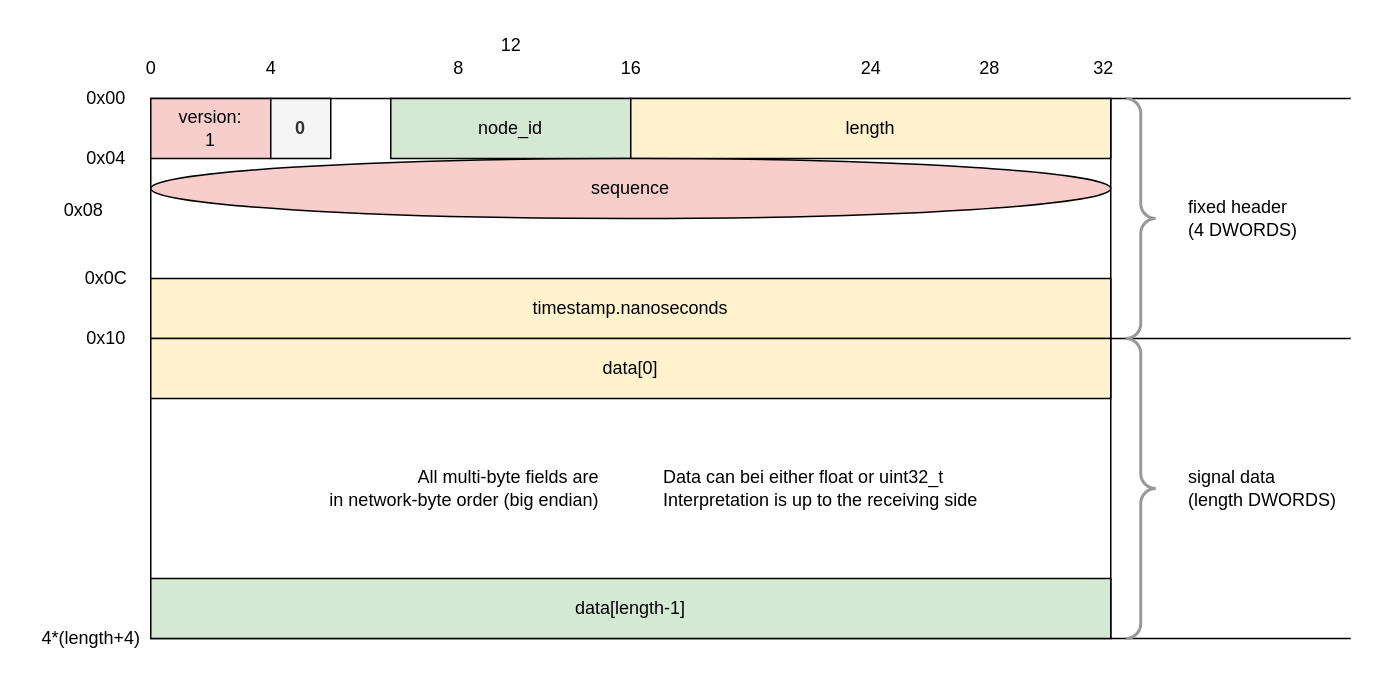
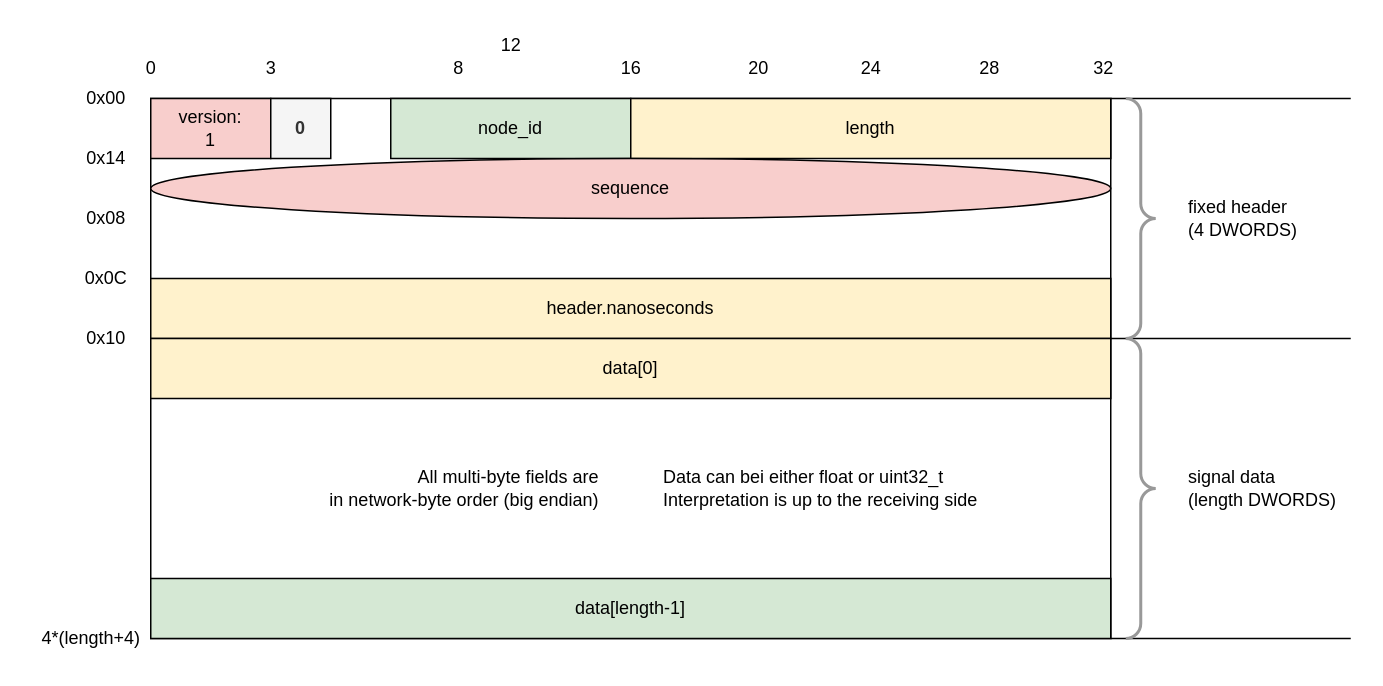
(272, 68) -> (272, 68)
none -> (758, 68)
(107, 158) -> (107, 158)
(83, 211) -> (106, 218)
(631, 308) -> (631, 308)
